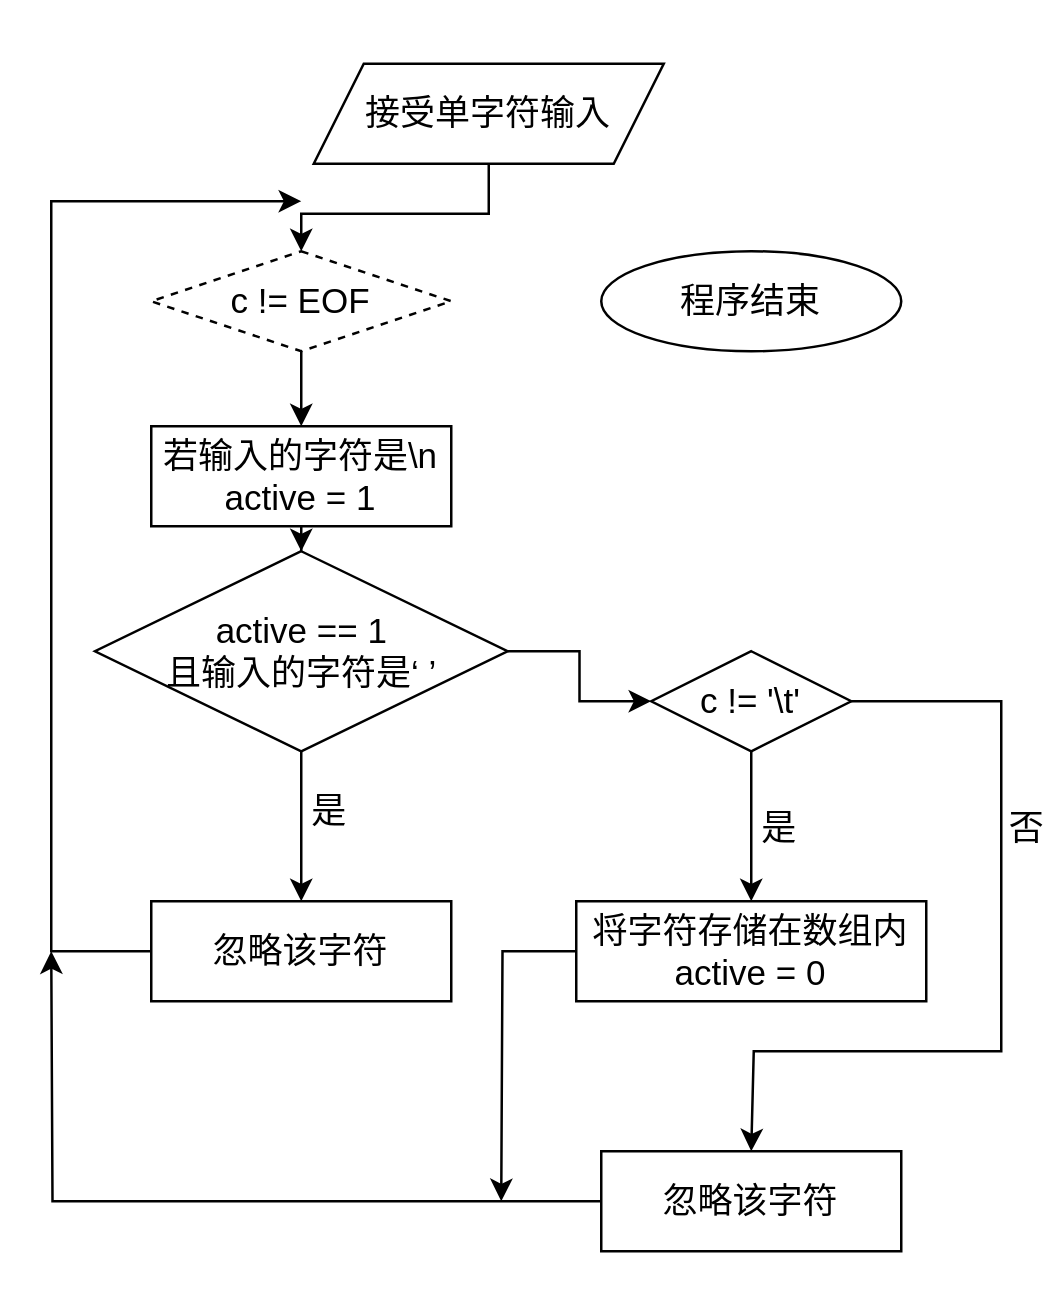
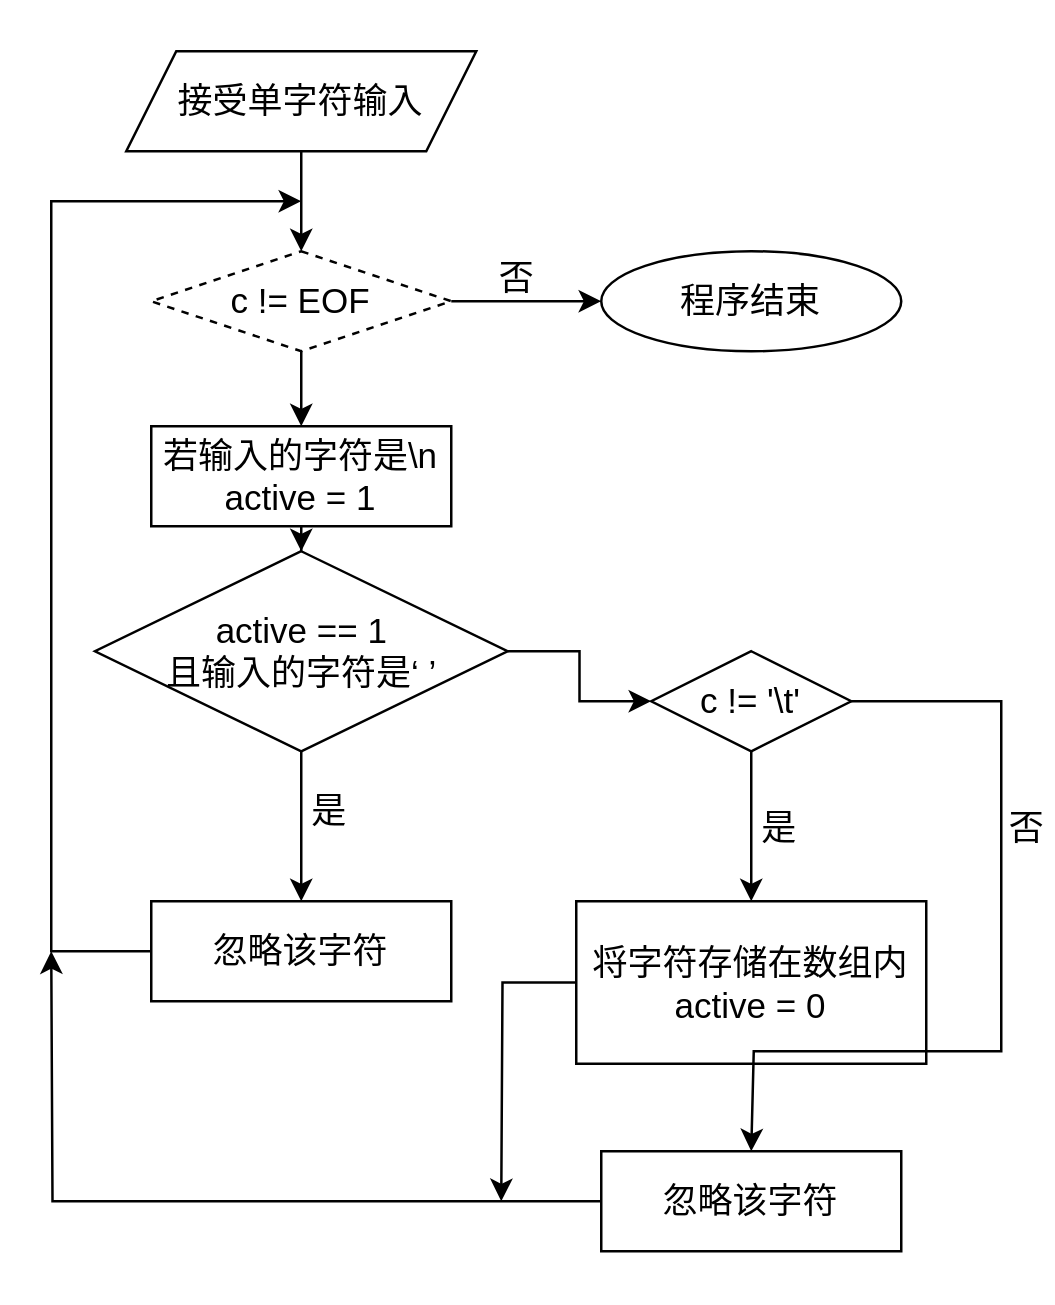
(489, 114) -> (301, 101)
none -> (518, 301)
(751, 951) -> (751, 983)
